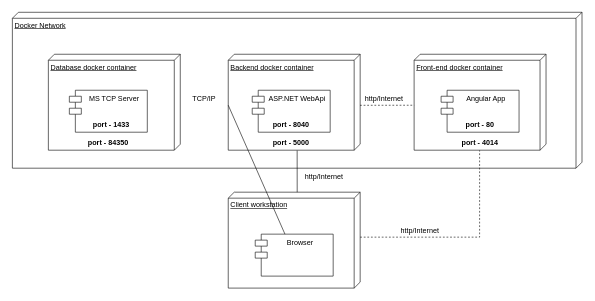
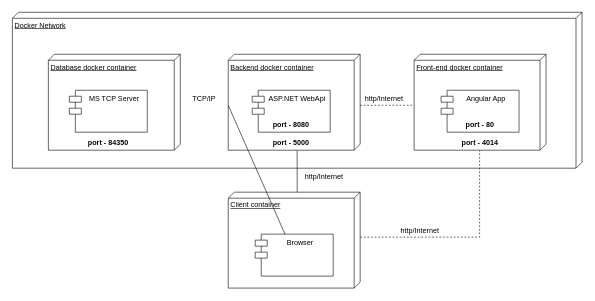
(111, 125) -> none
(291, 125) -> (291, 125)
(263, 206) -> (259, 206)
